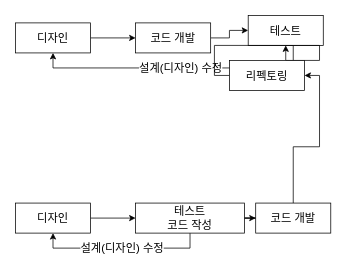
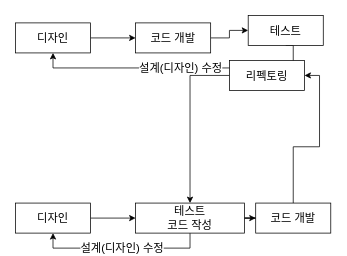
(215, 45) -> (202, 75)
